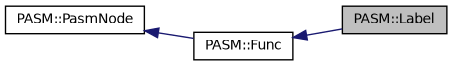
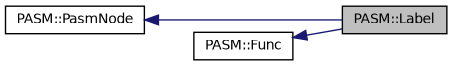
(176, 36) -> (250, 20)
